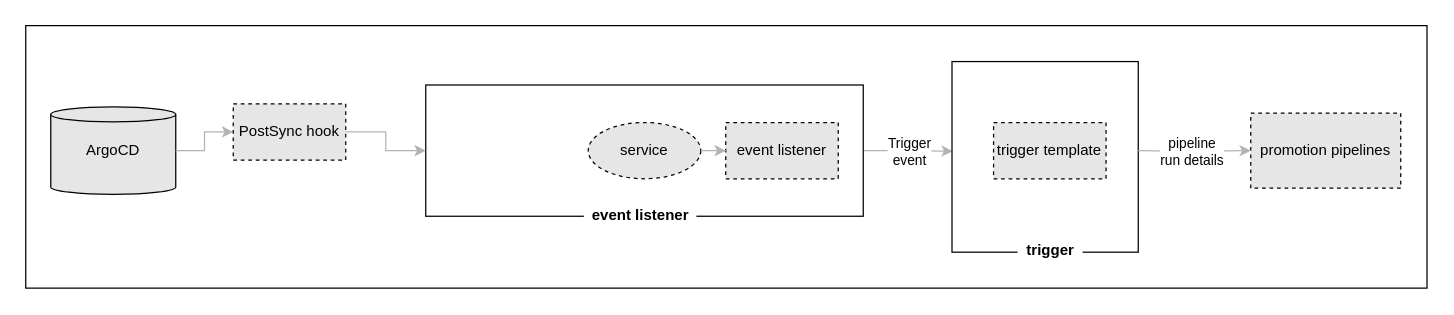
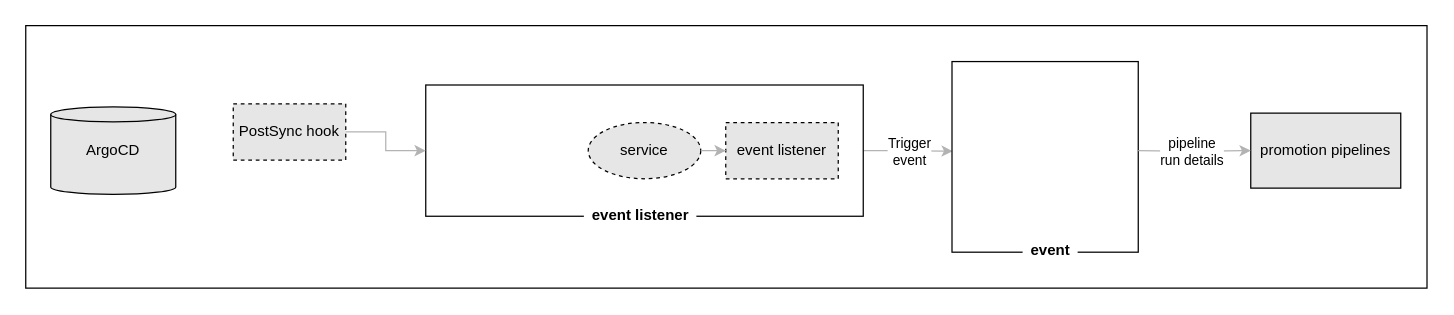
(204, 145) -> none
(1050, 151) -> none
(1326, 151) -> (1326, 151)
(1051, 251) -> (1051, 251)
